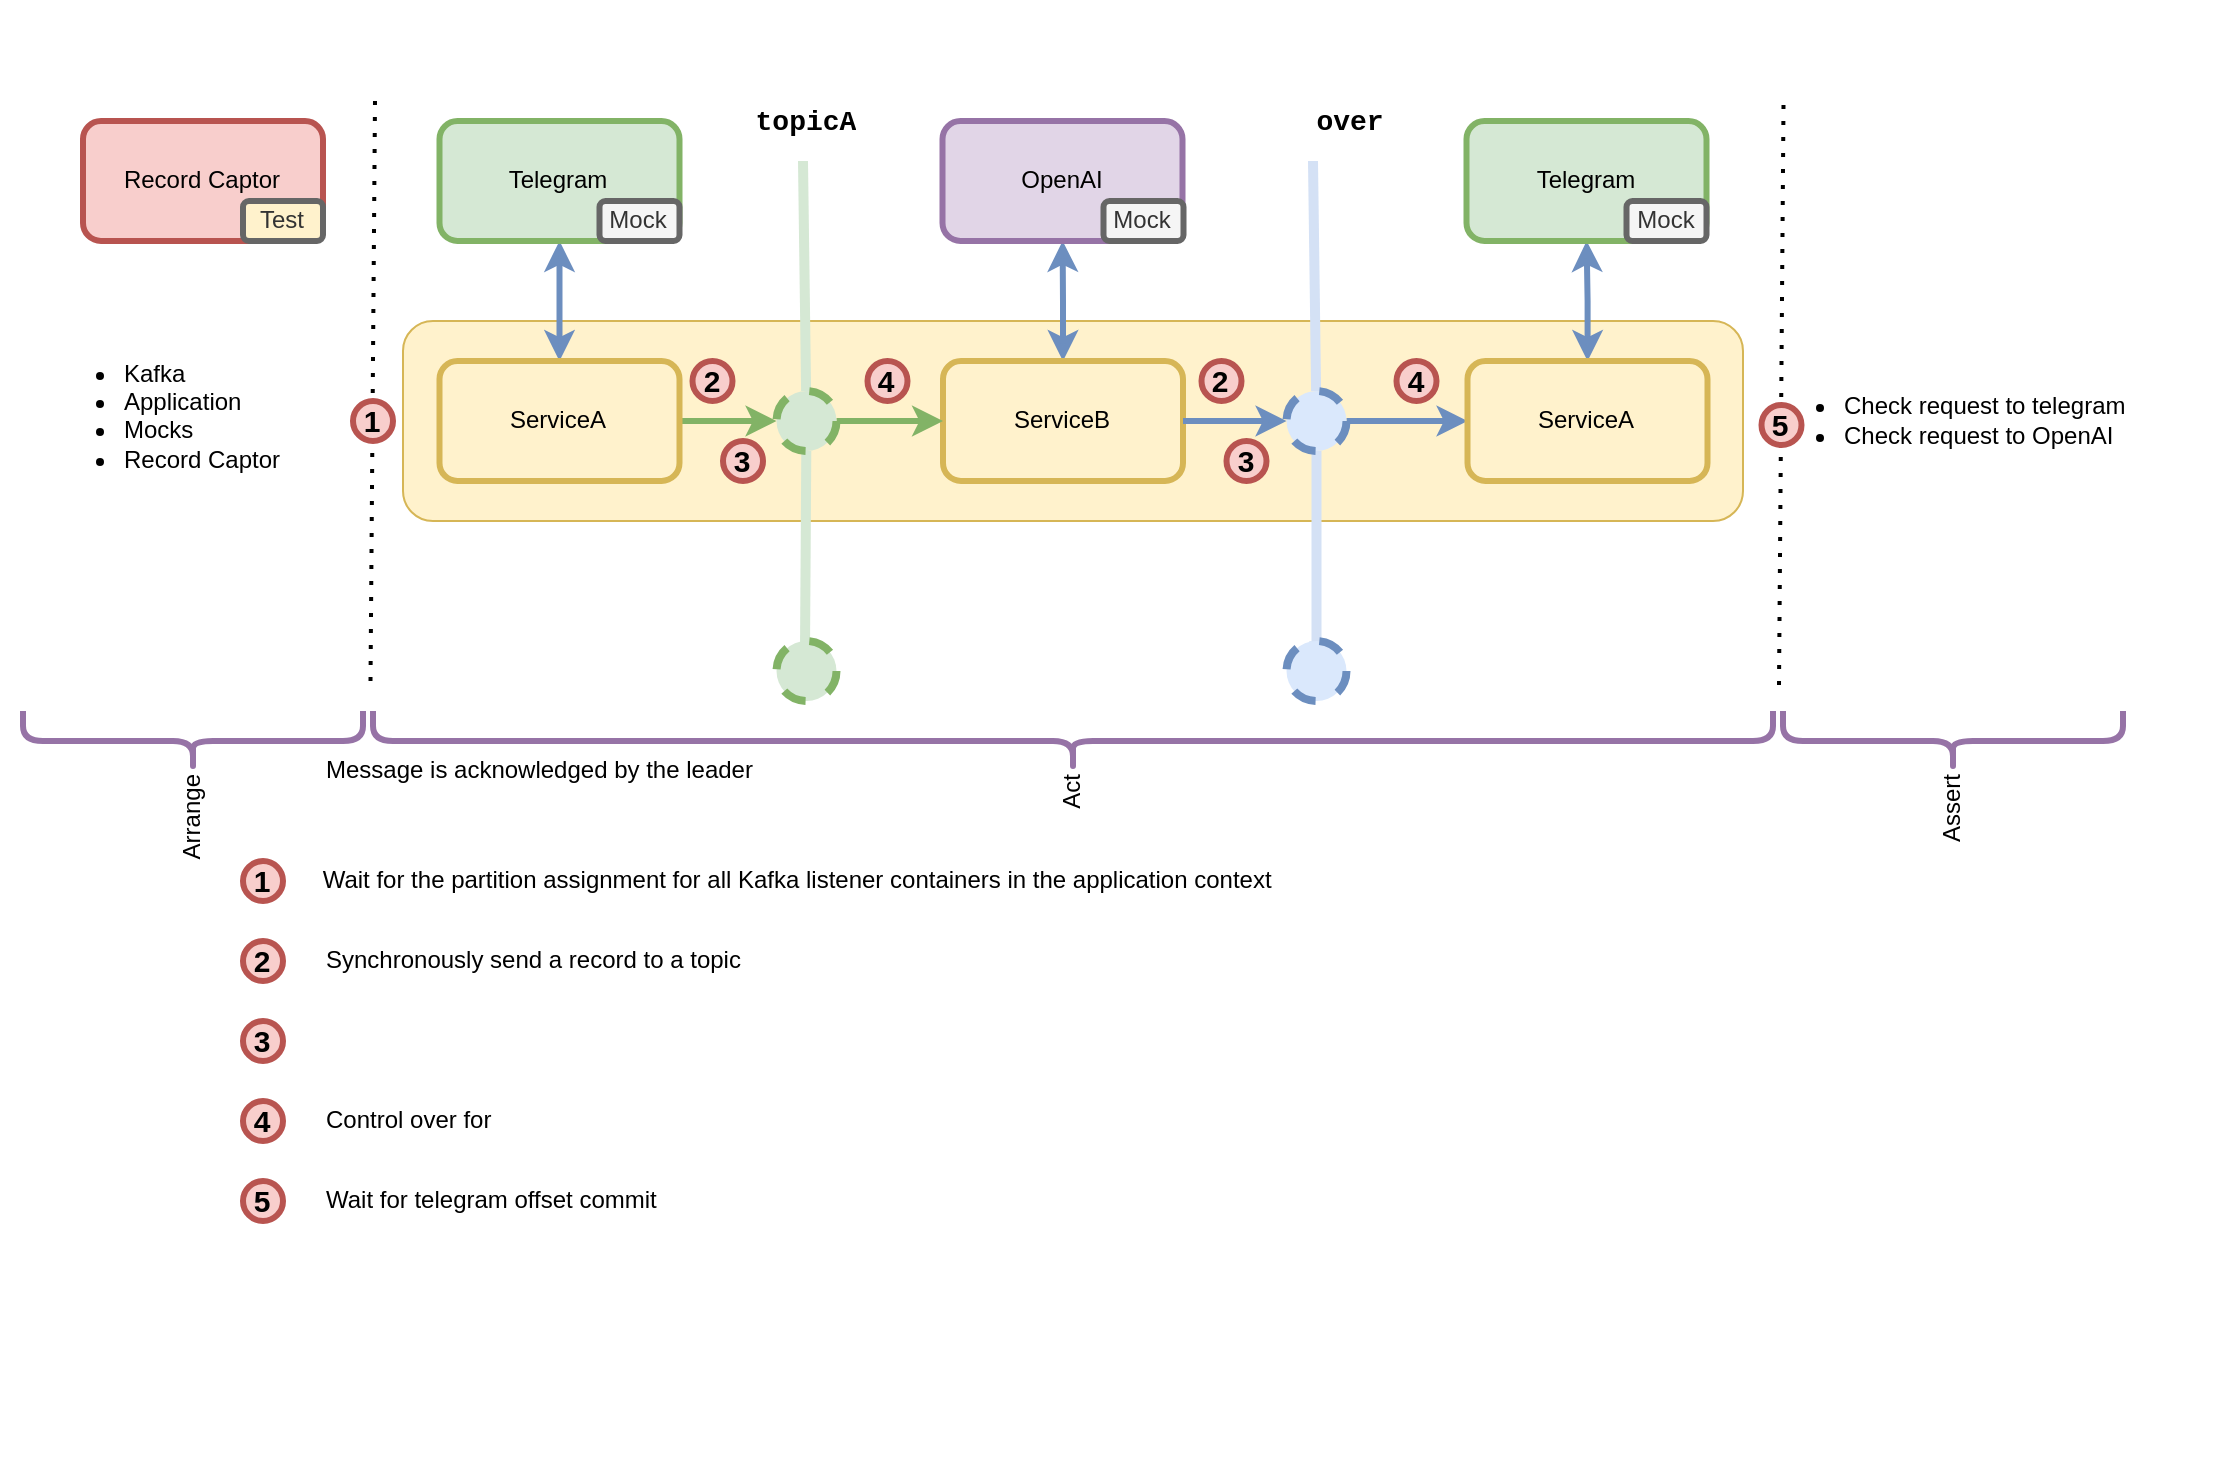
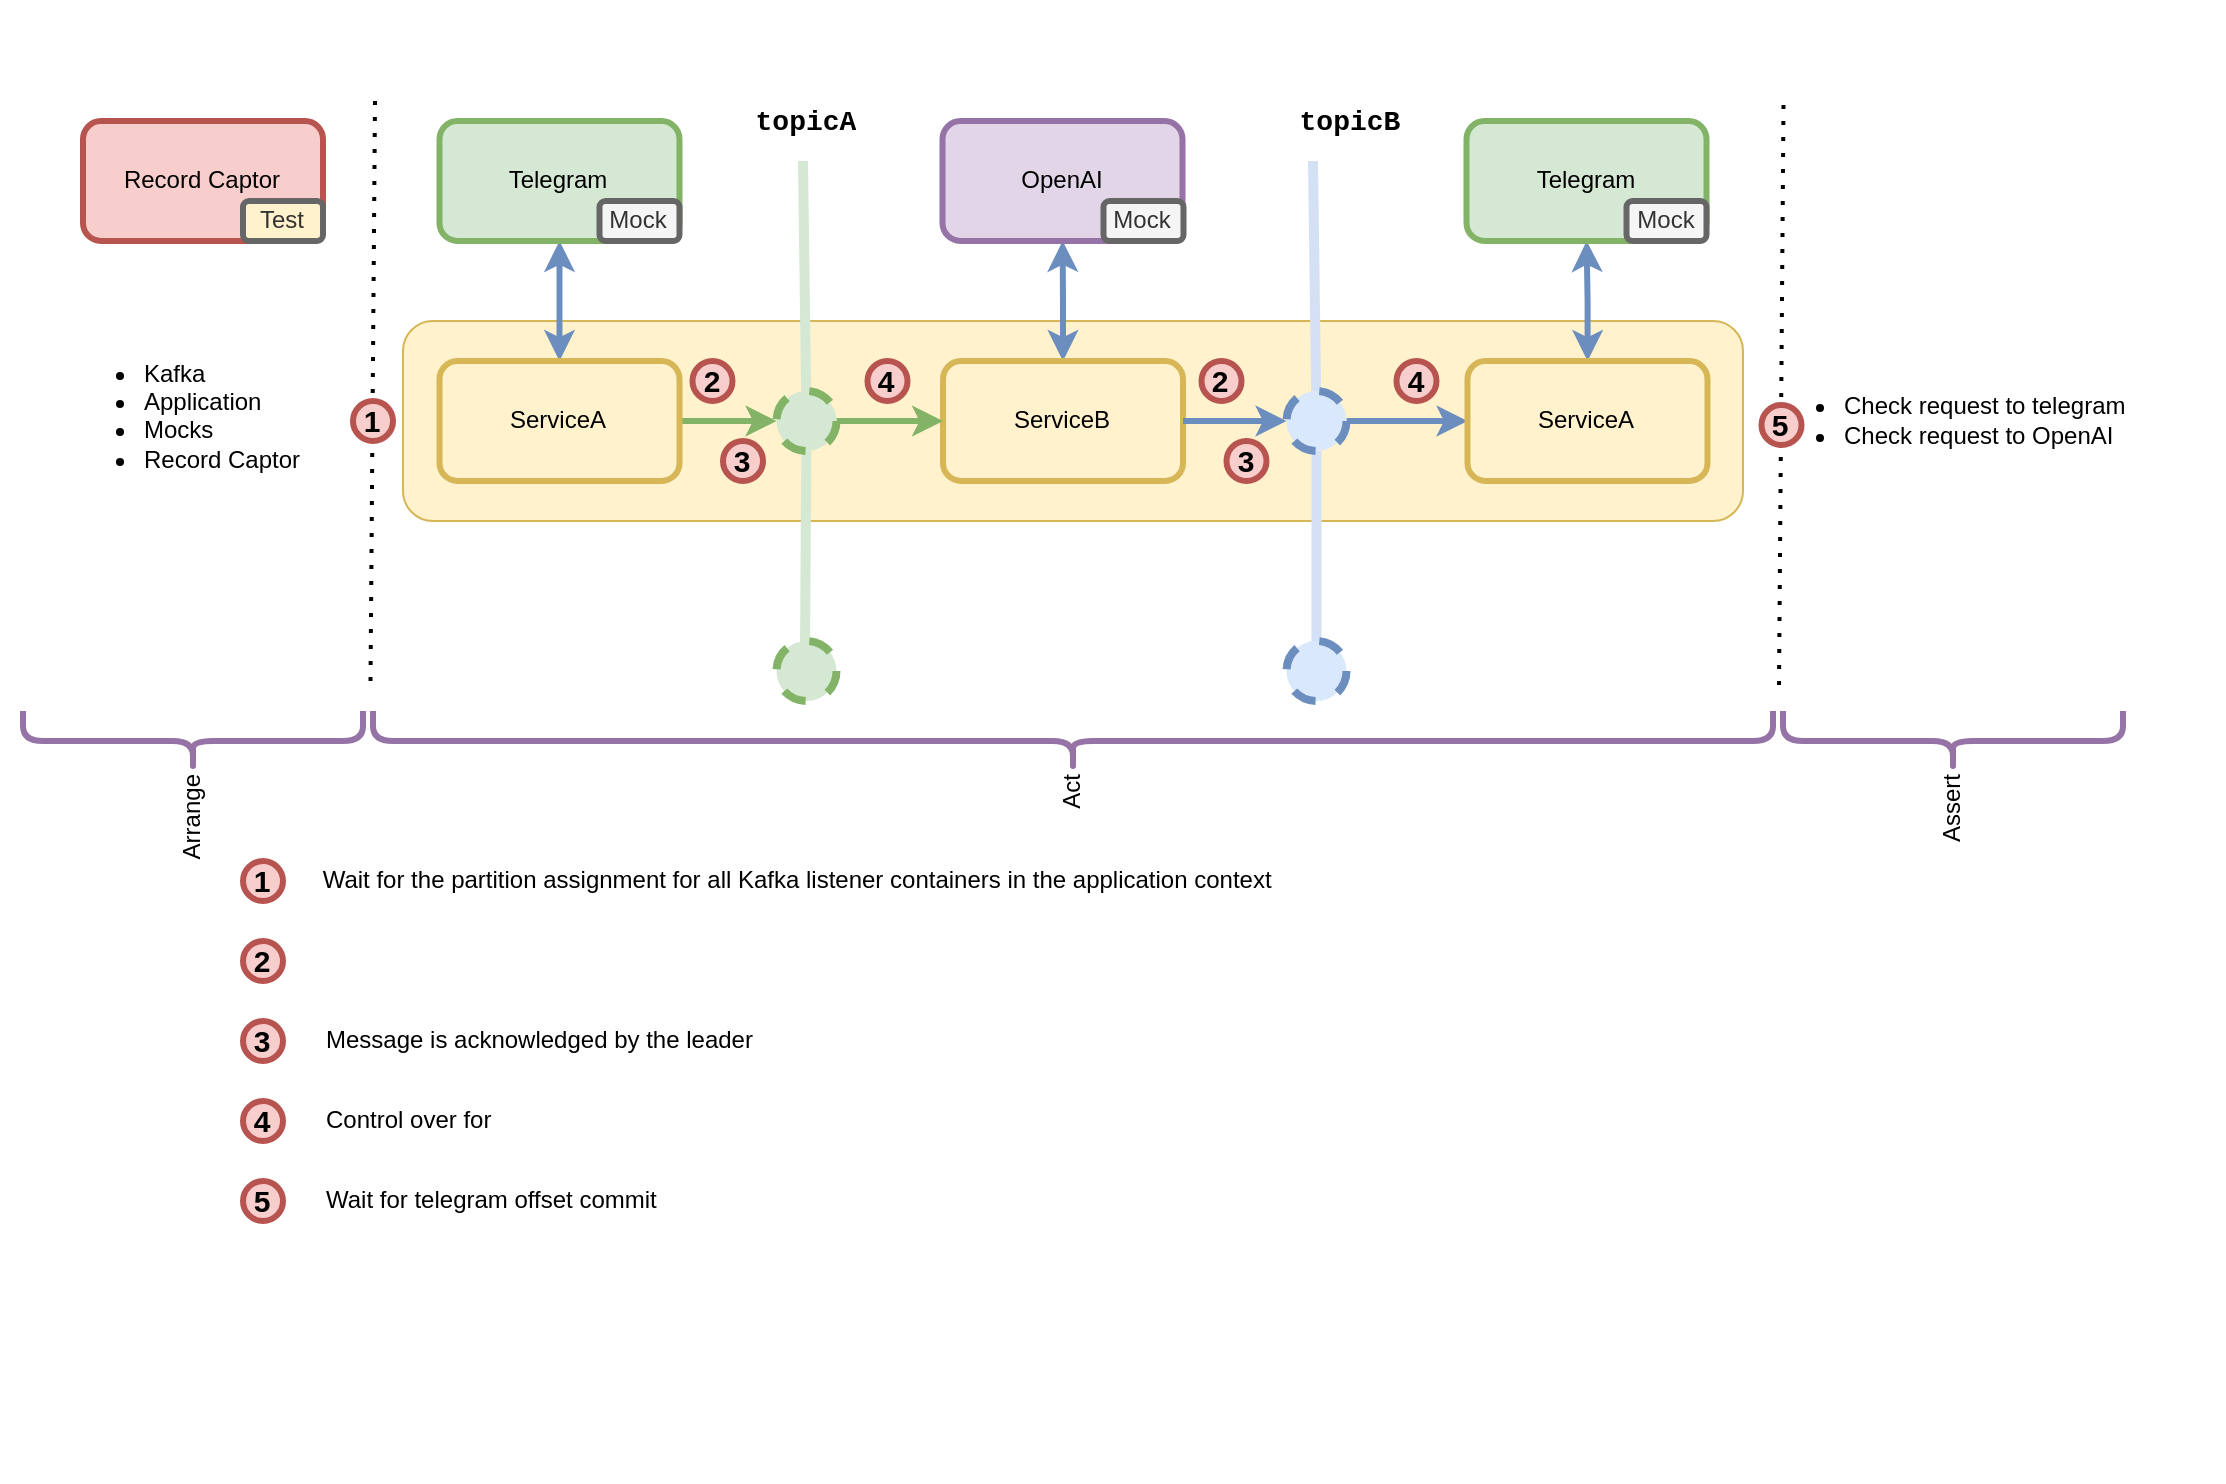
(1351, 123) -> (1351, 123)
(162, 411) -> (182, 411)
(558, 771) -> (558, 1041)
(553, 961) -> none
